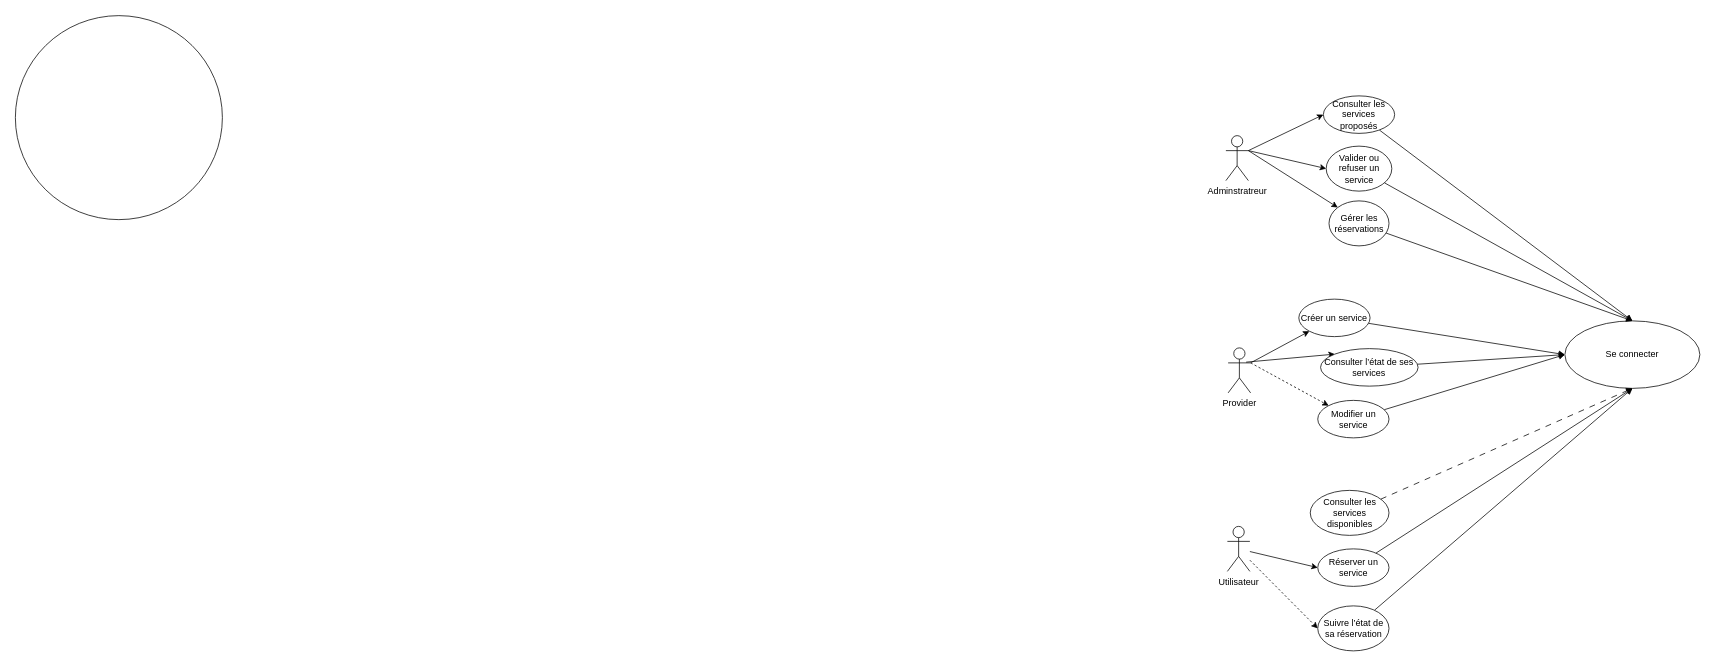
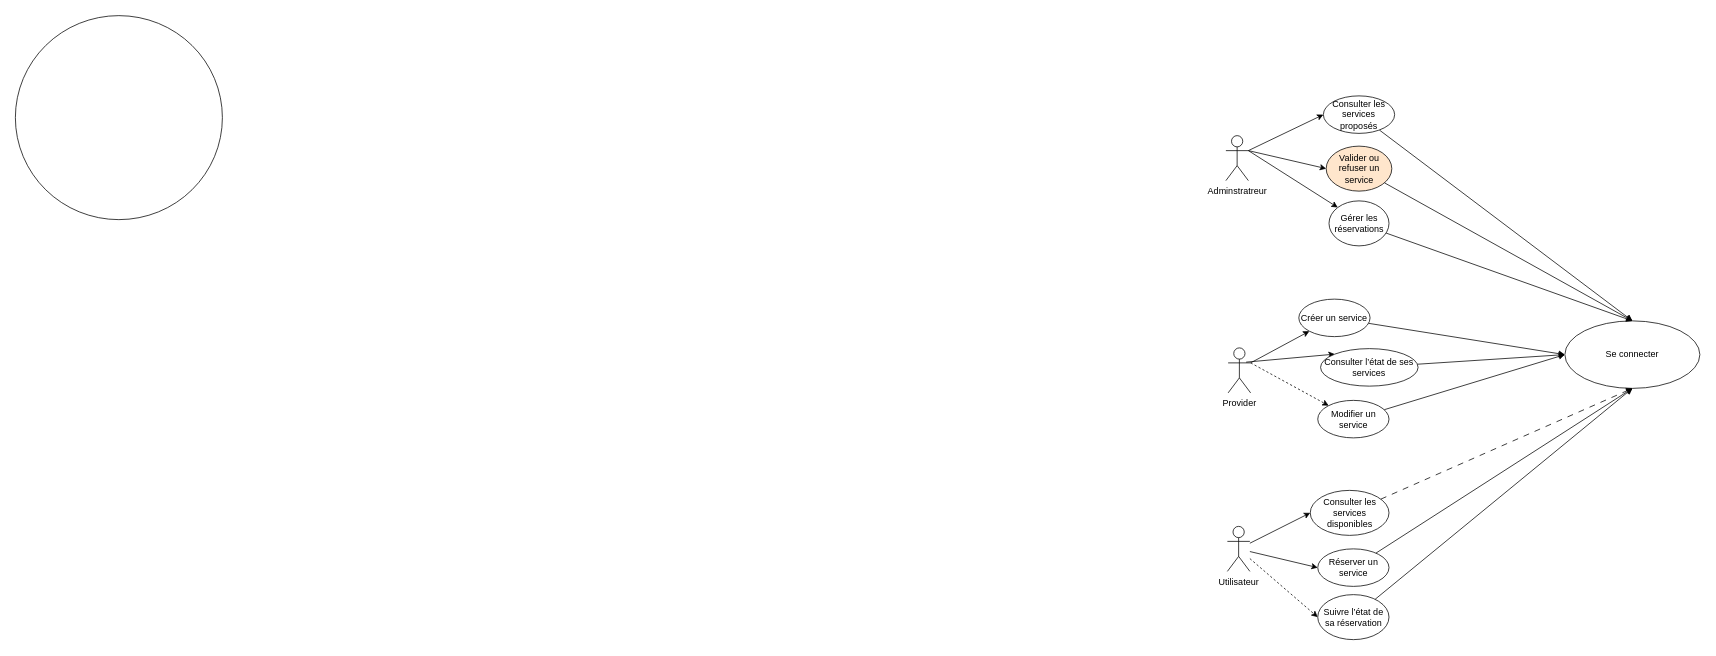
(1359, 168) -> (1359, 168)
none -> (1278, 529)
(1353, 628) -> (1353, 617)
